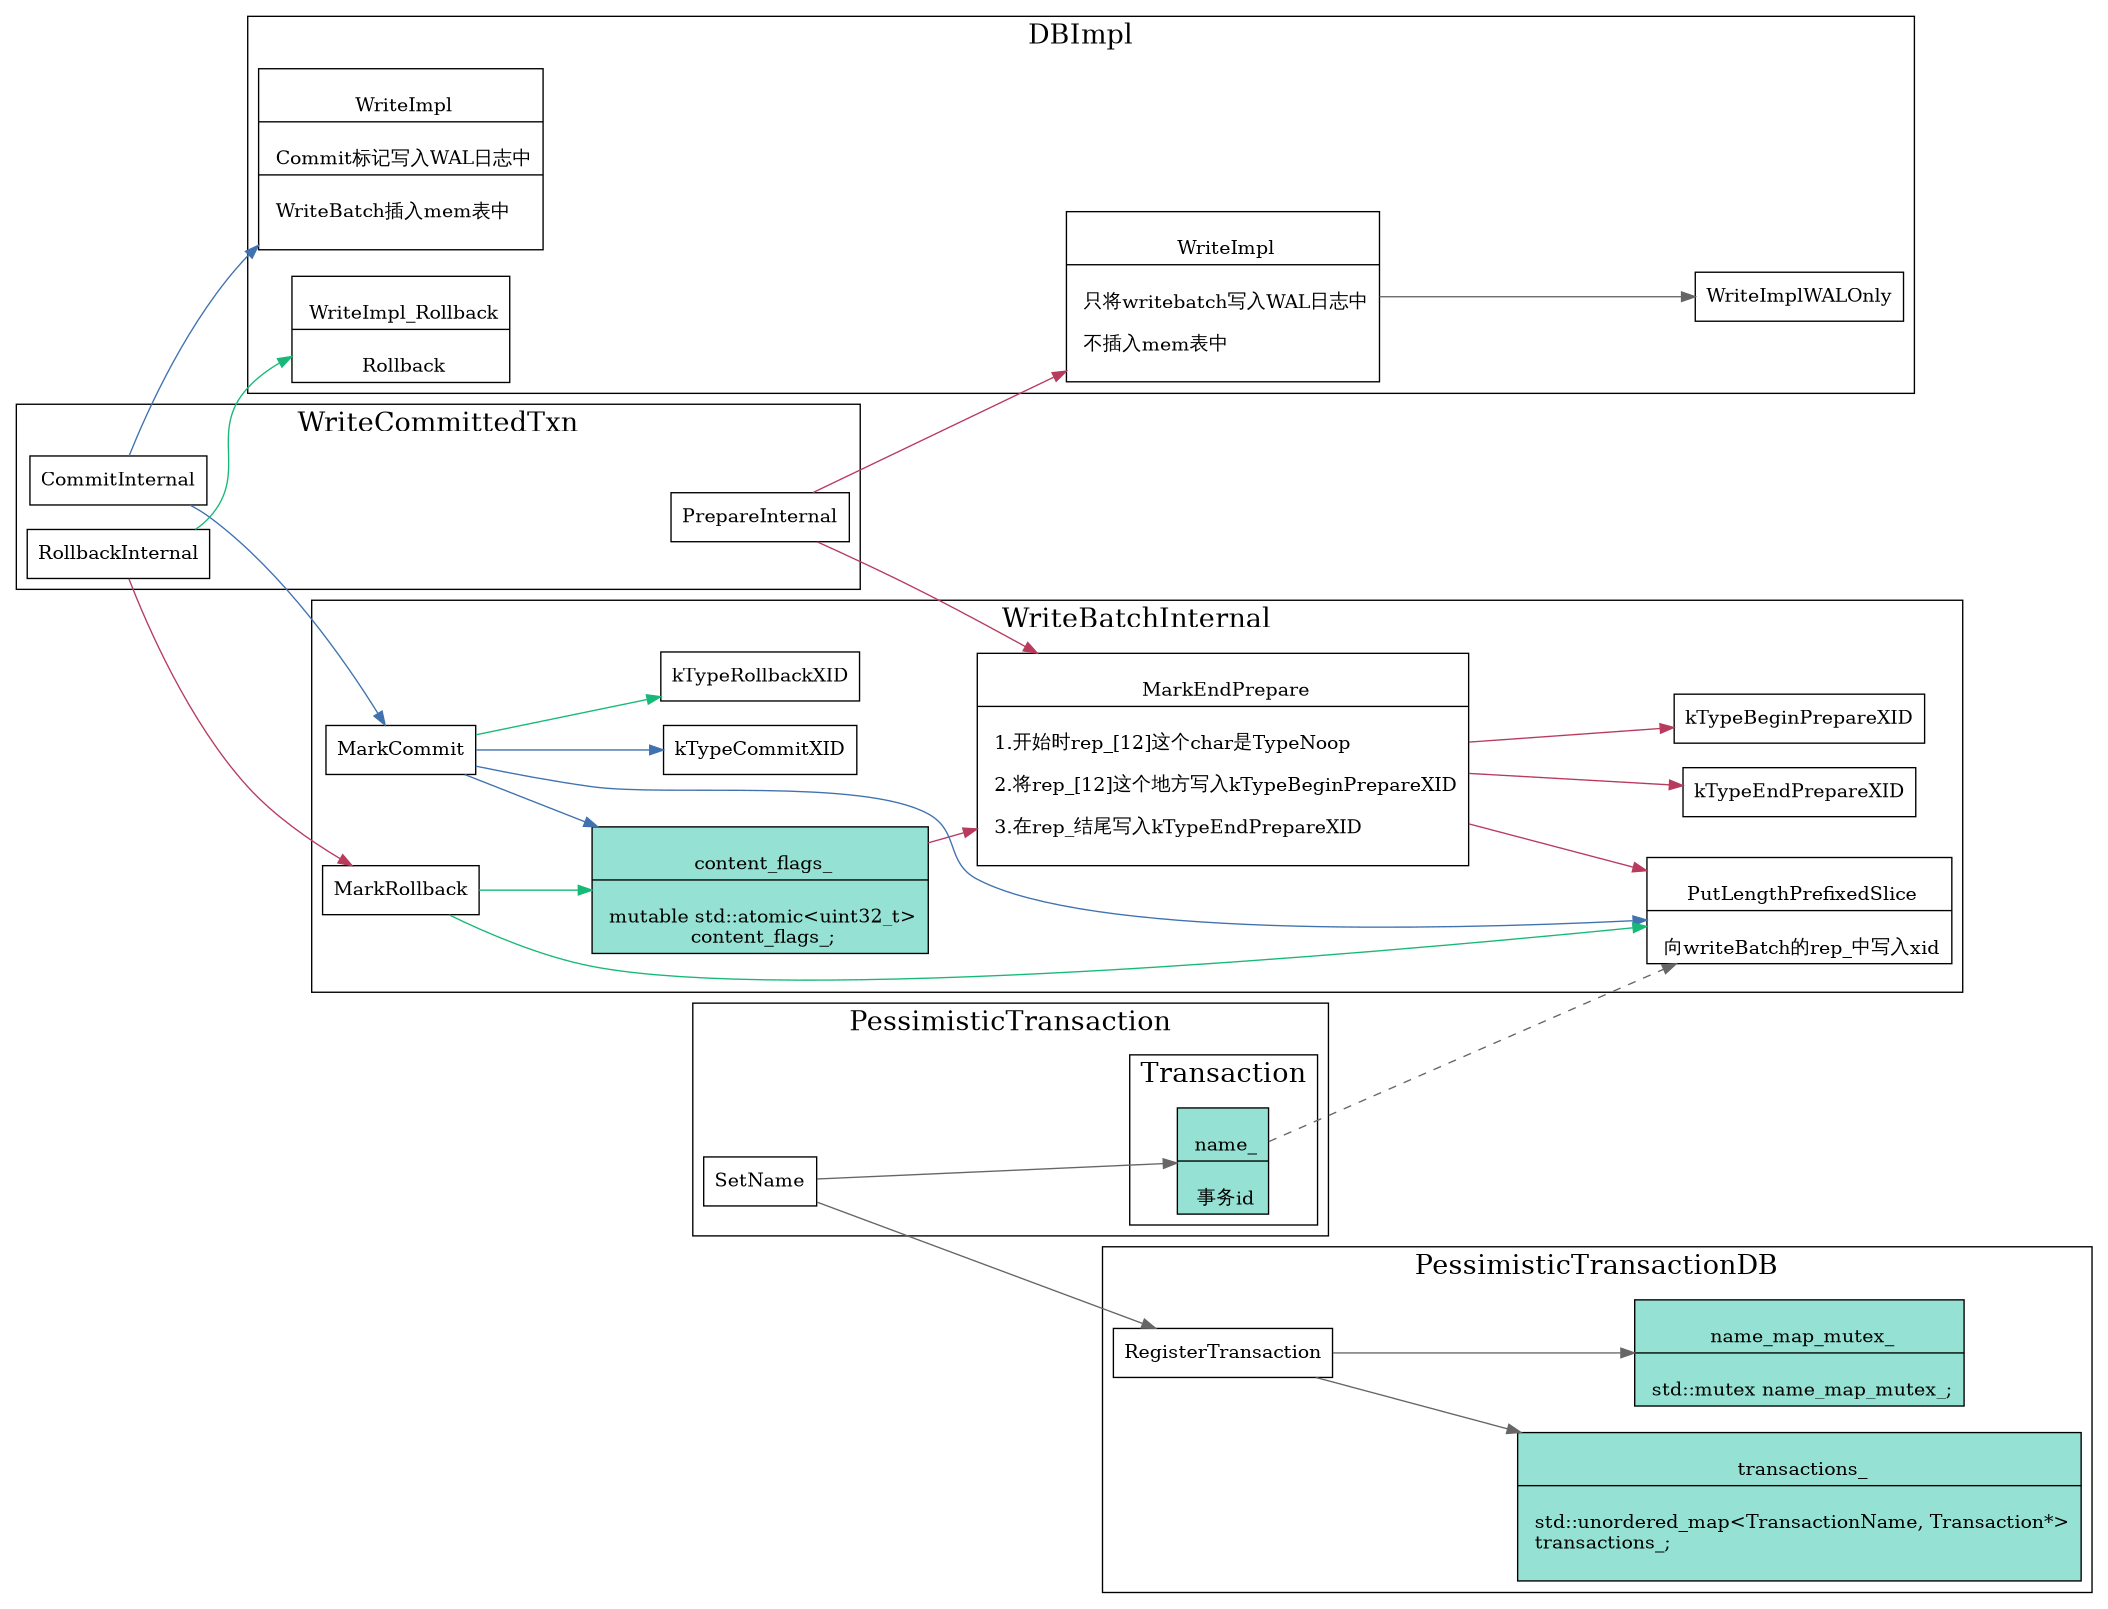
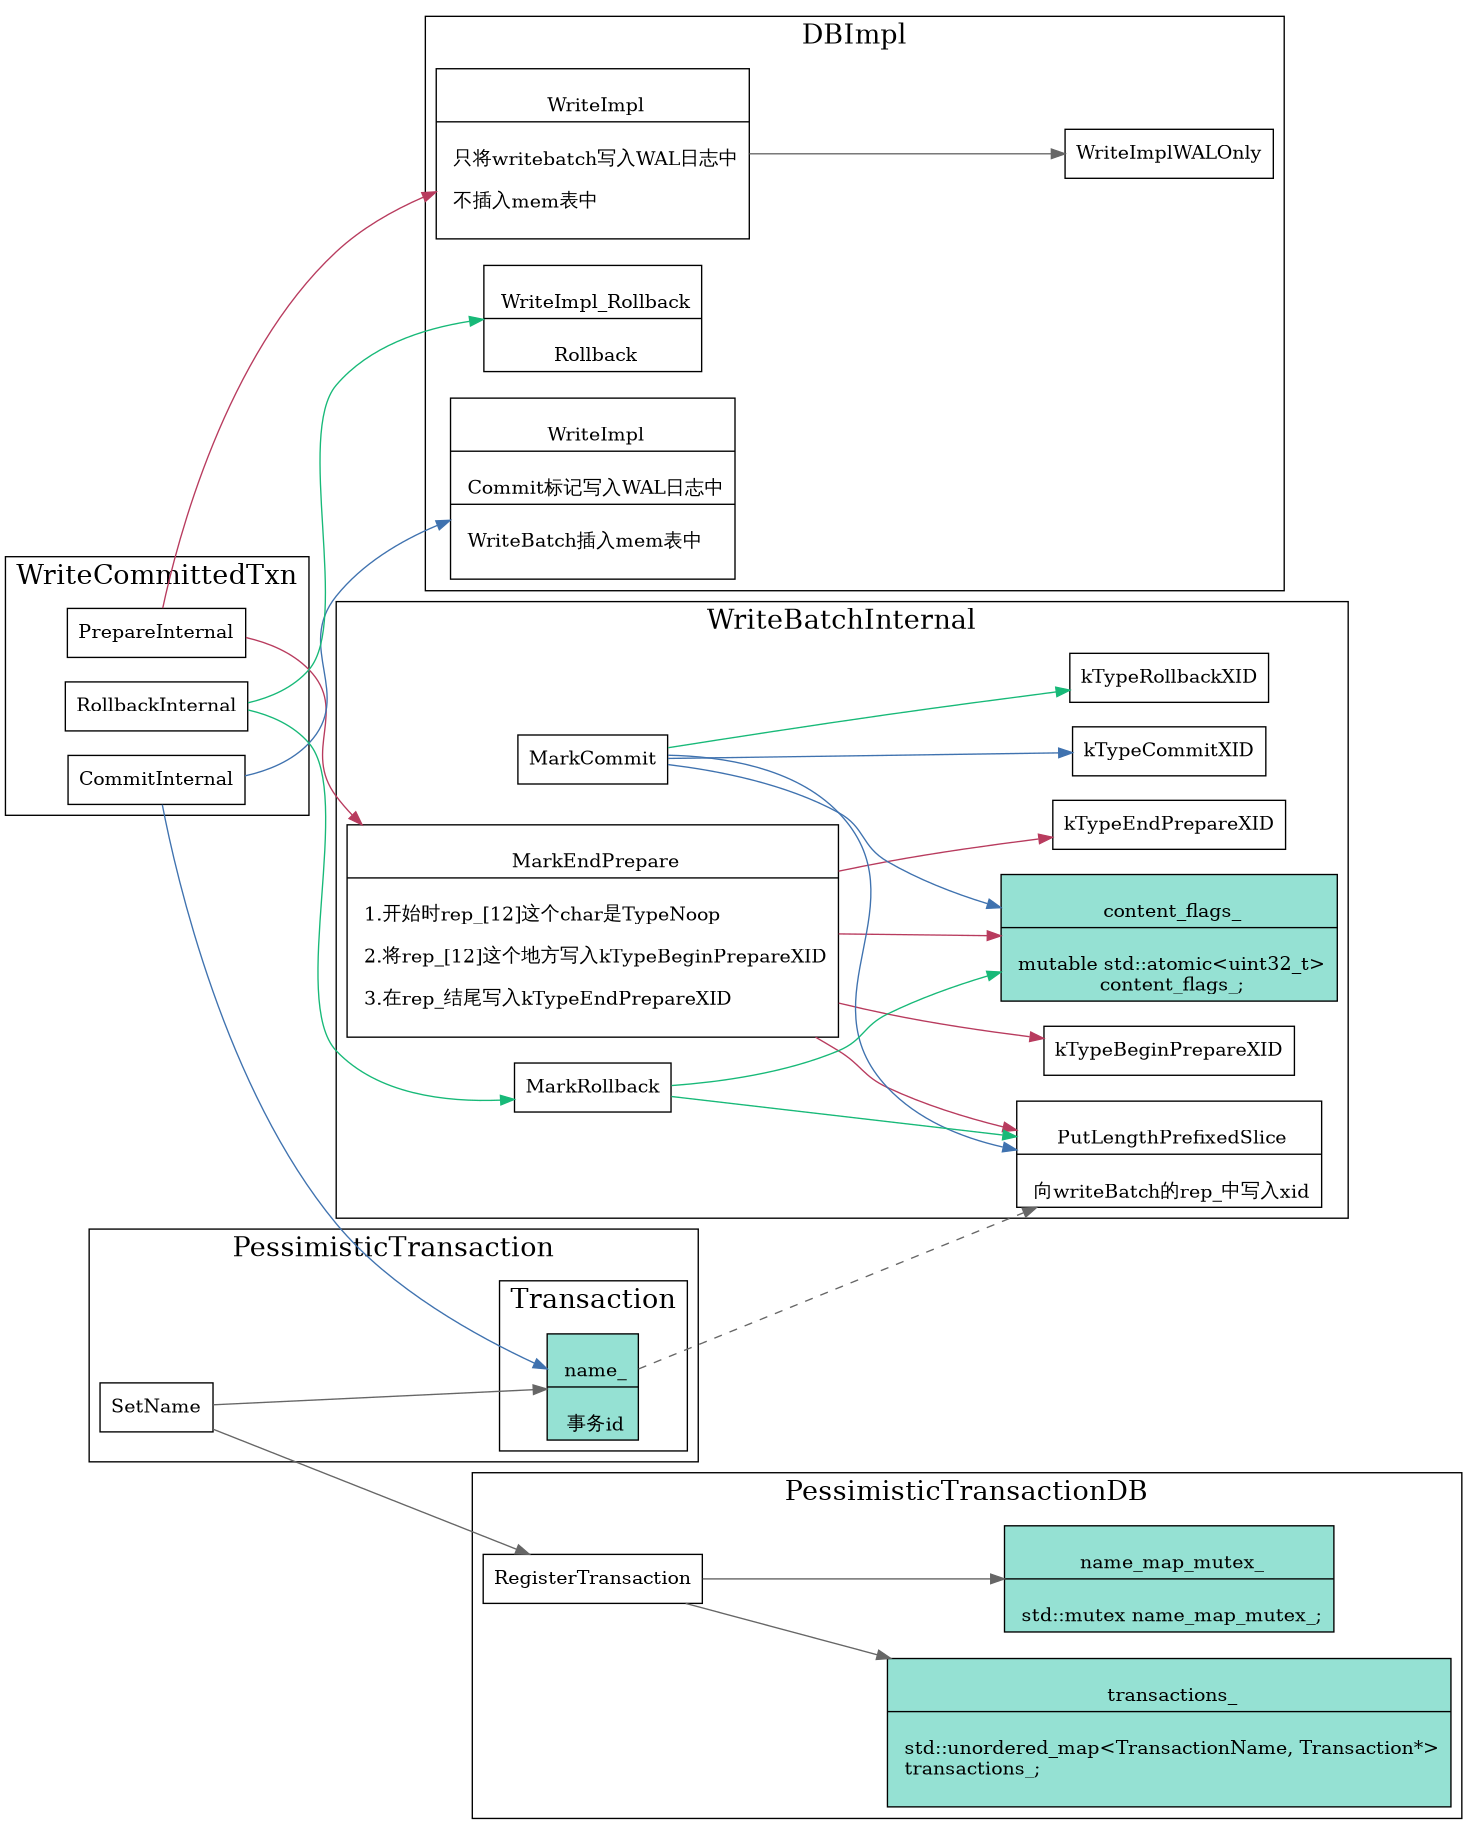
(295, 599) -> (277, 1135)
(210, 738) -> (319, 950)
(941, 839) -> (913, 935)
